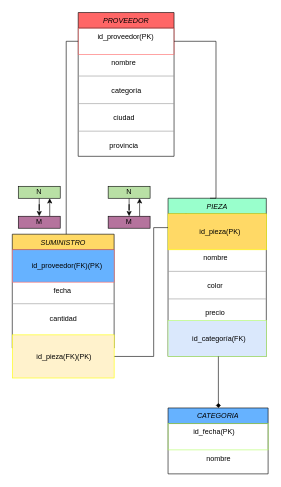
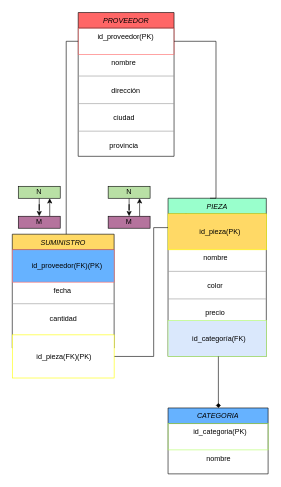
(100, 90) -> (98, 90)
(63, 357) -> (63, 357)
(195, 432) -> (202, 432)
